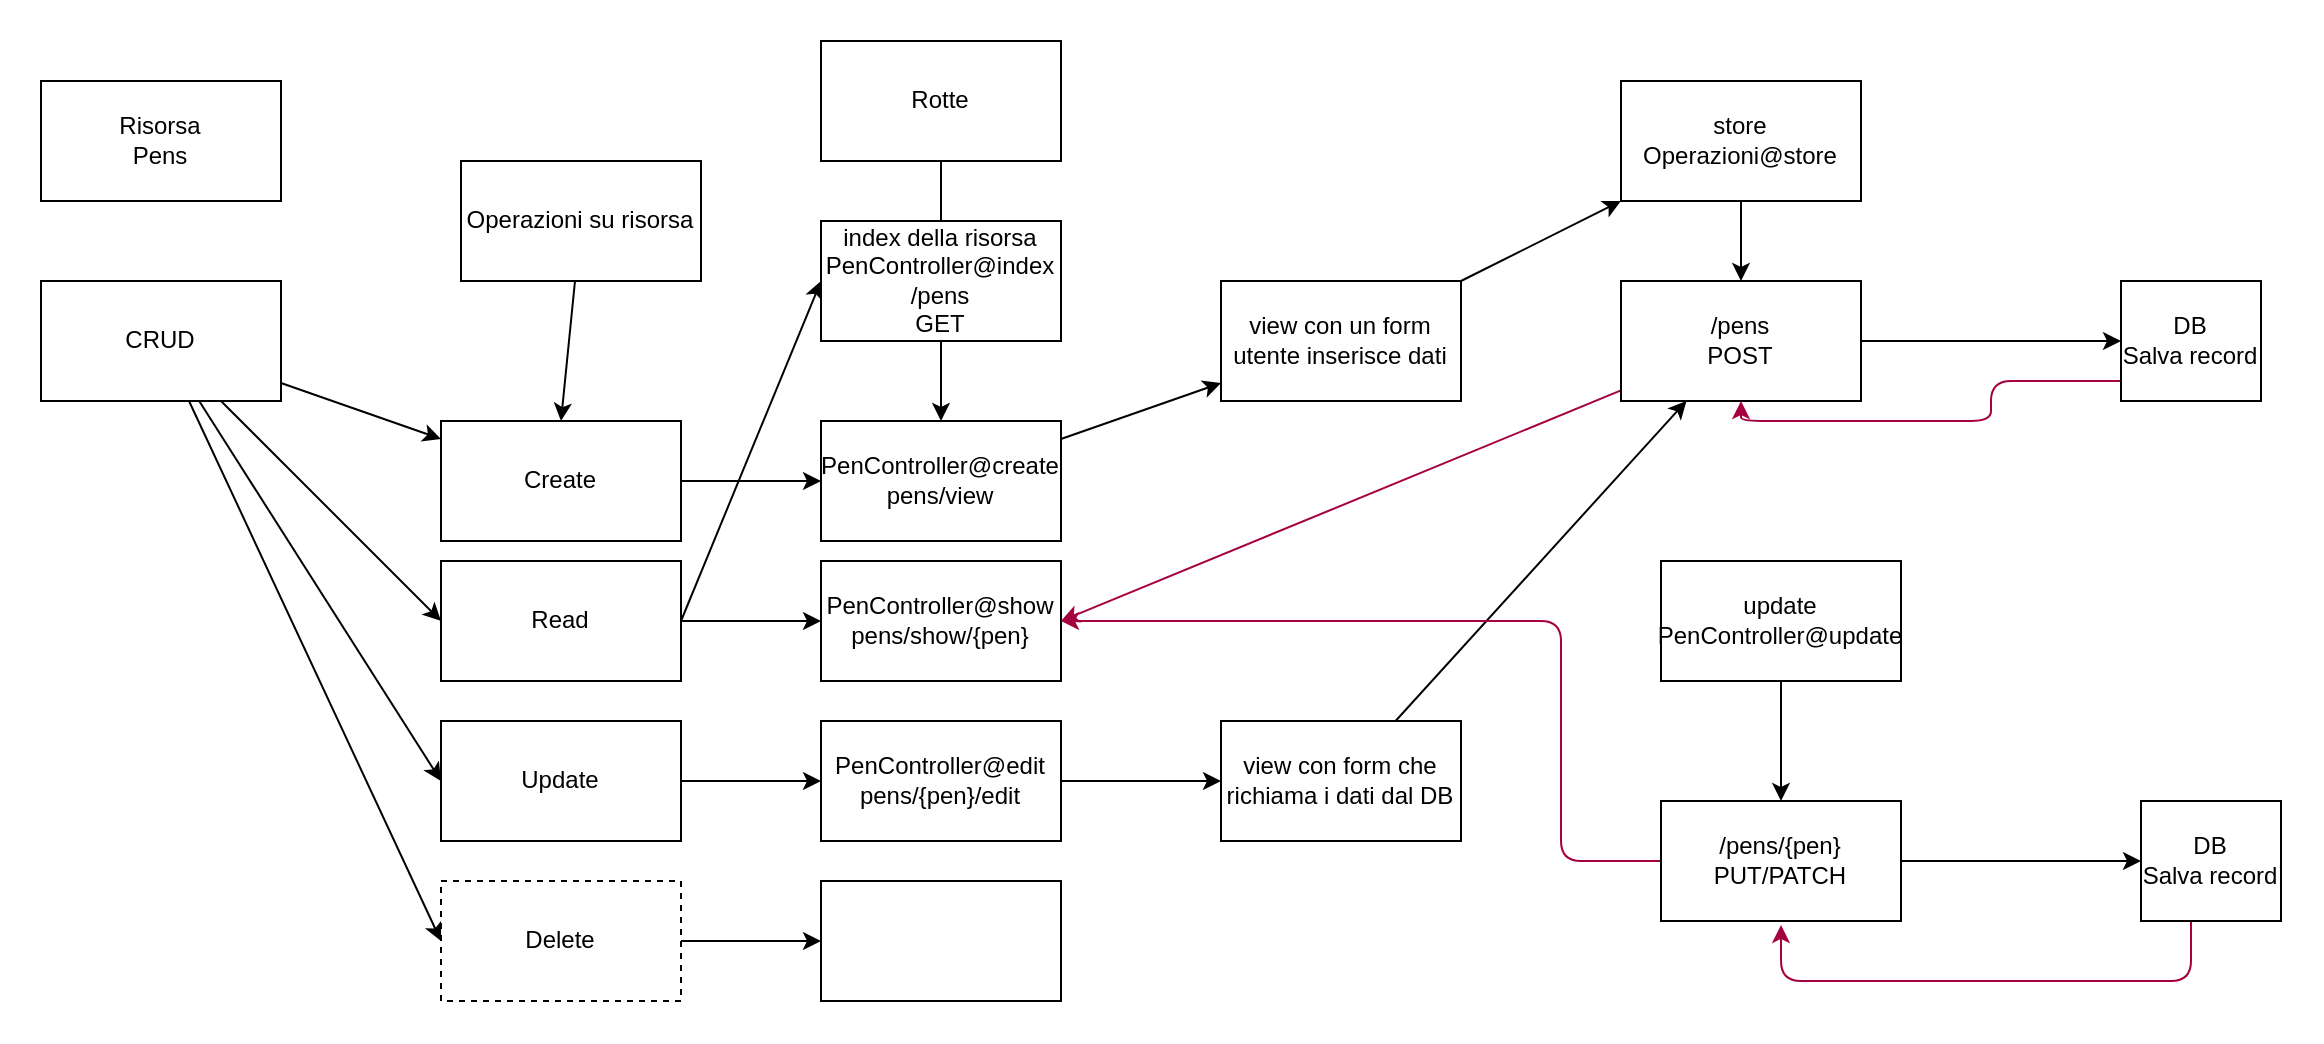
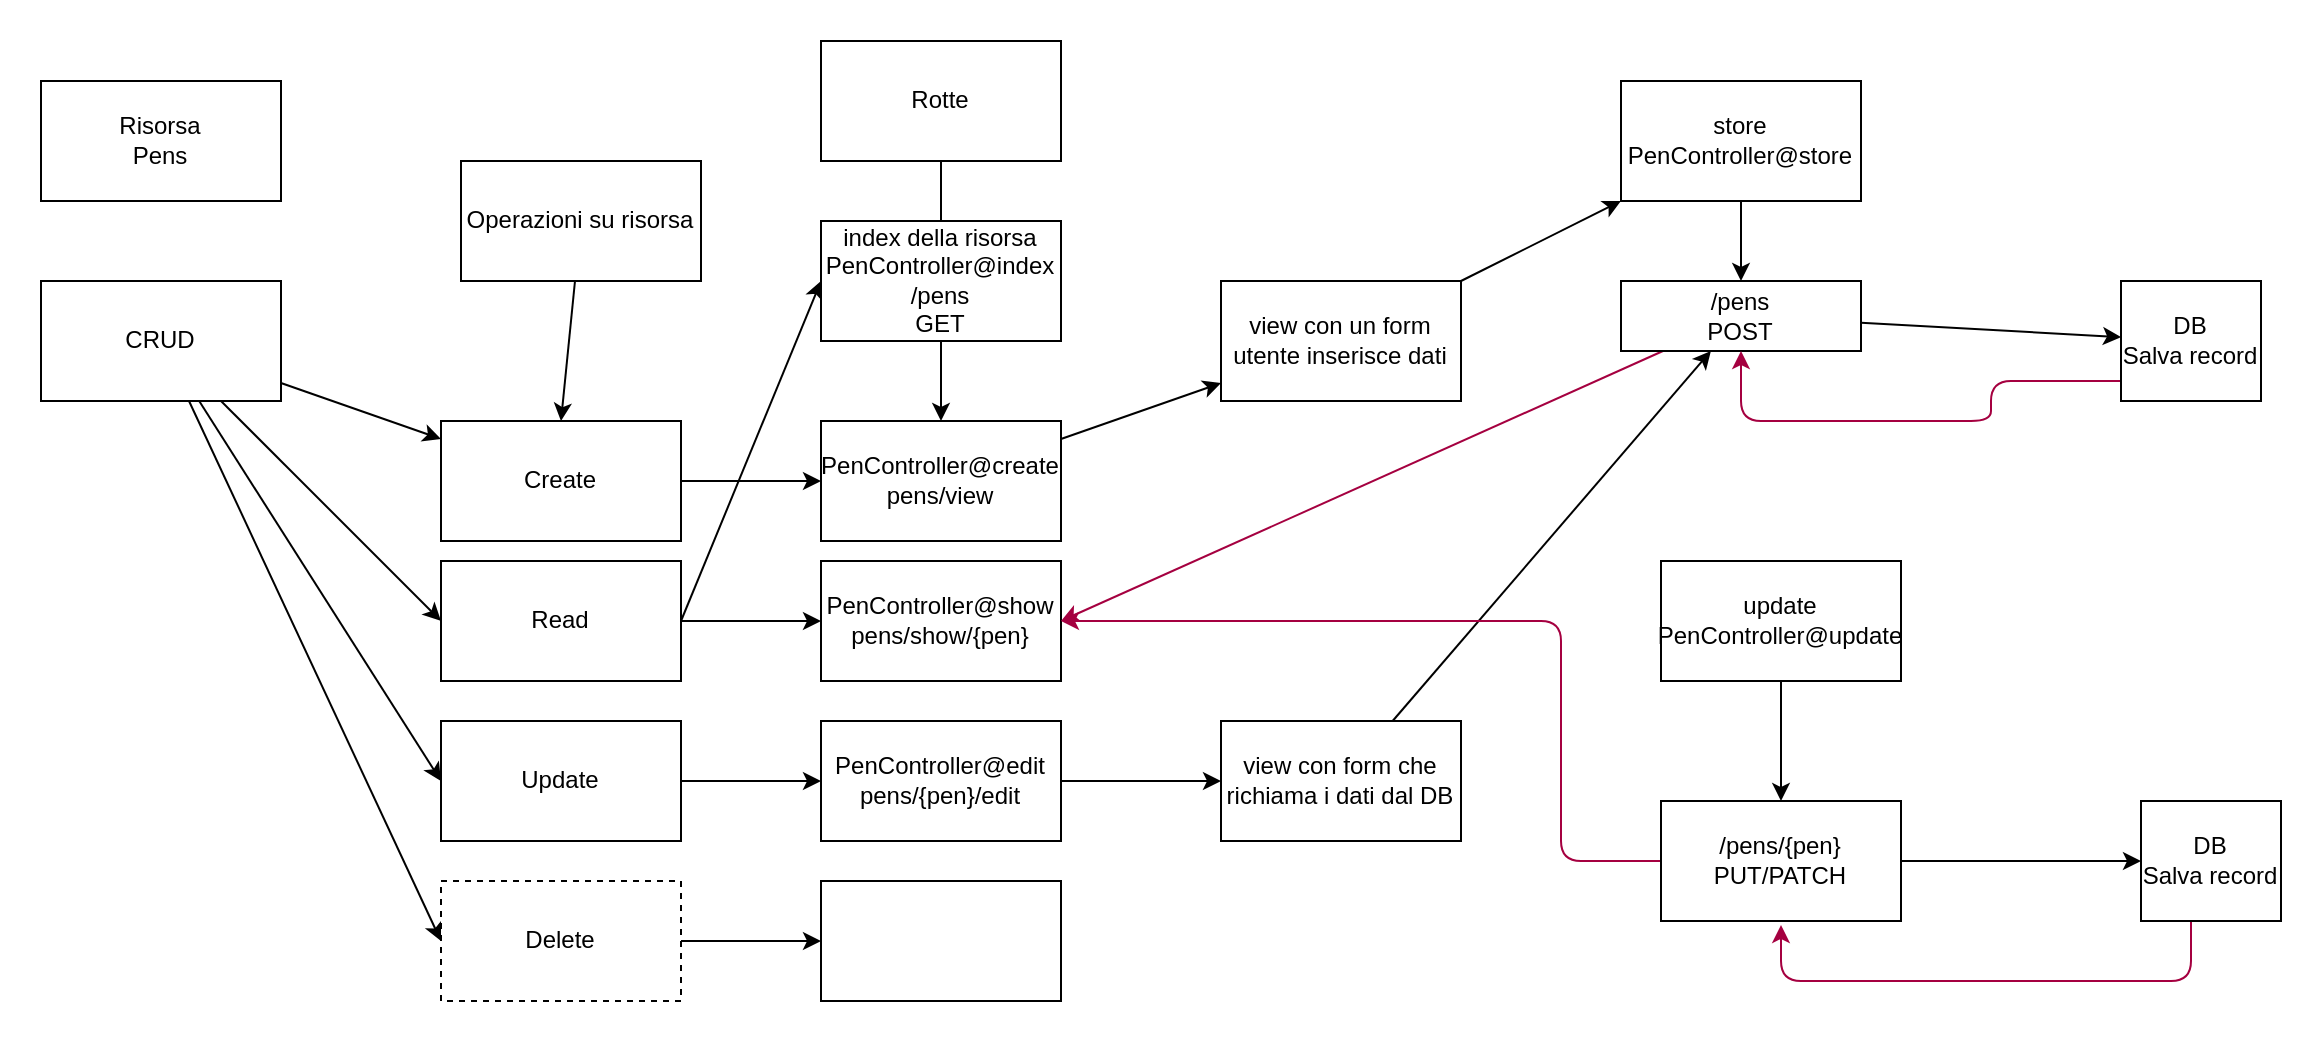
(1741, 141) -> (1741, 141)
(1741, 341) -> (1741, 316)
